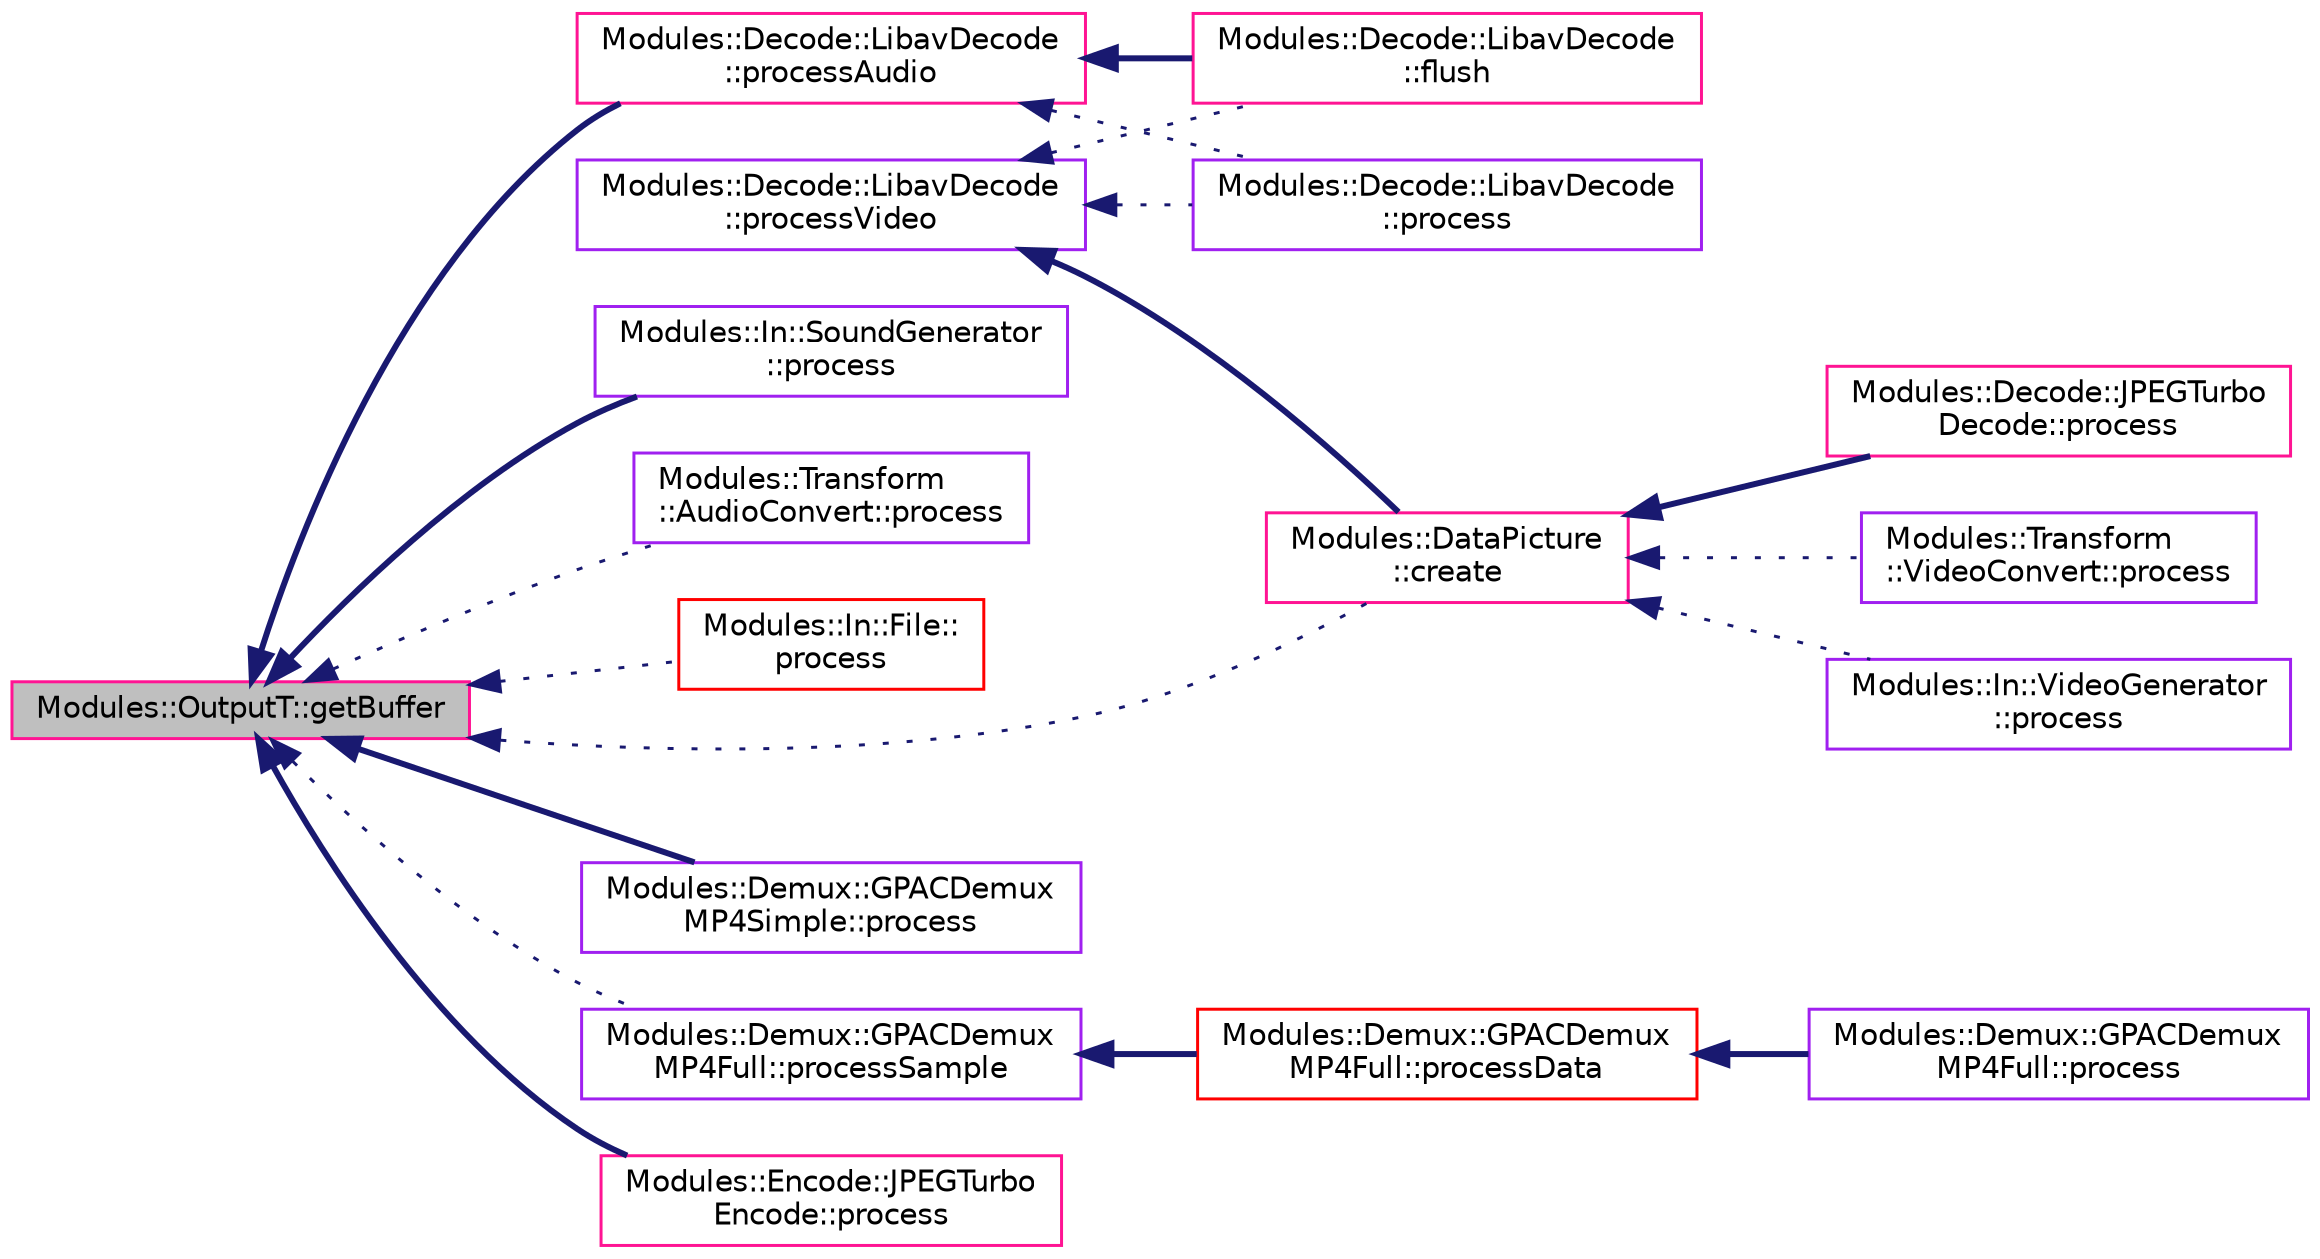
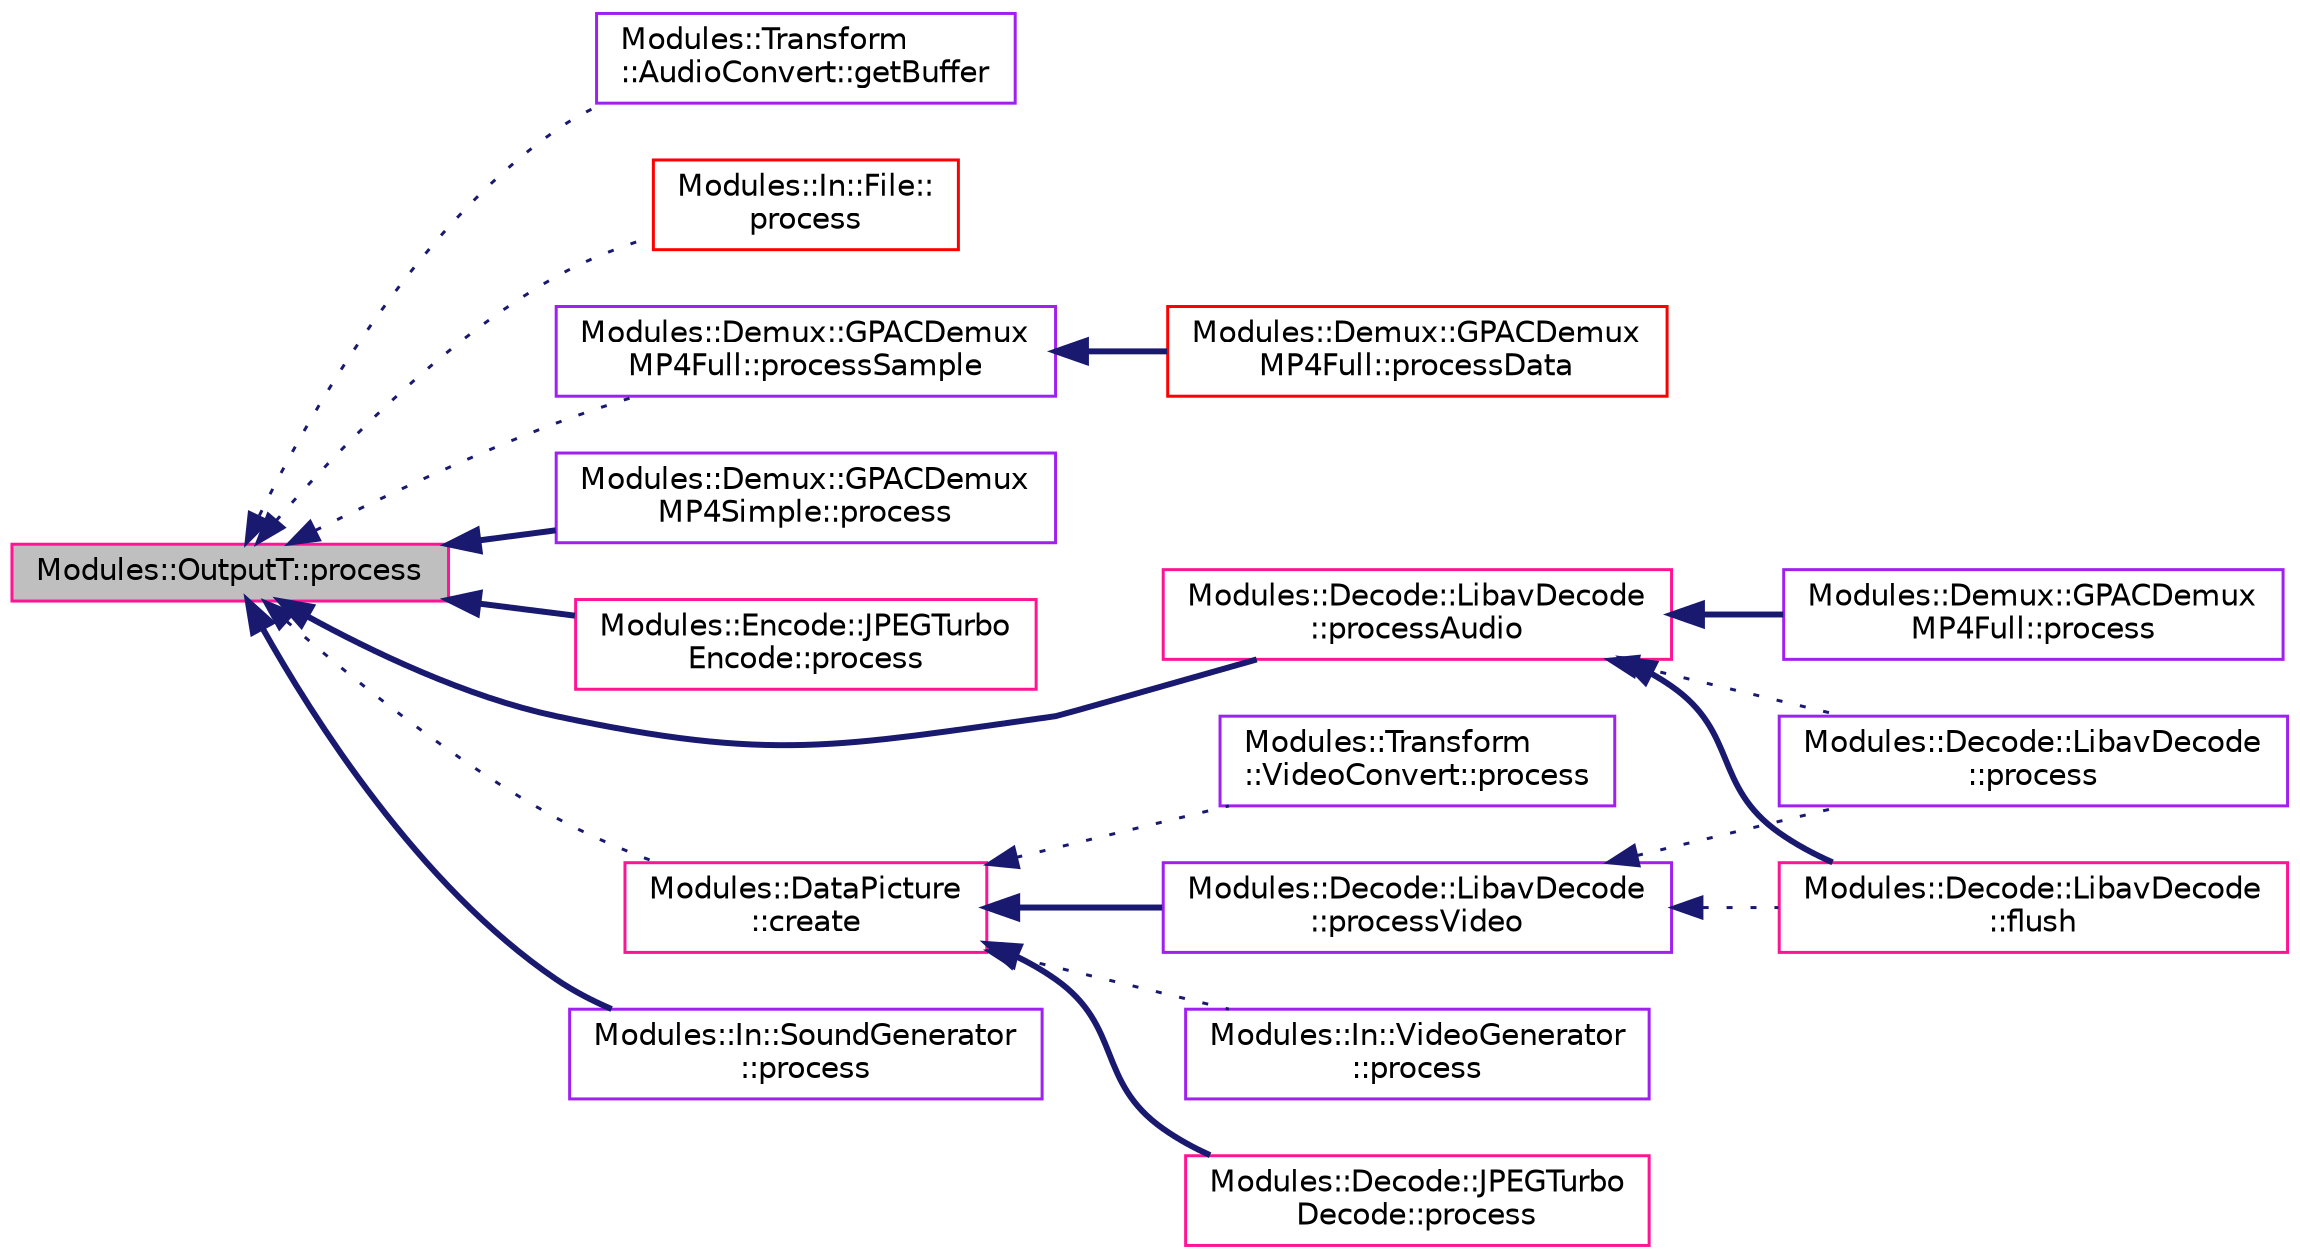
(1235, 372) -> (1090, 908)
(831, 498) -> (806, 58)
(241, 710) -> (230, 573)
(1768, 1054) -> (1743, 615)
